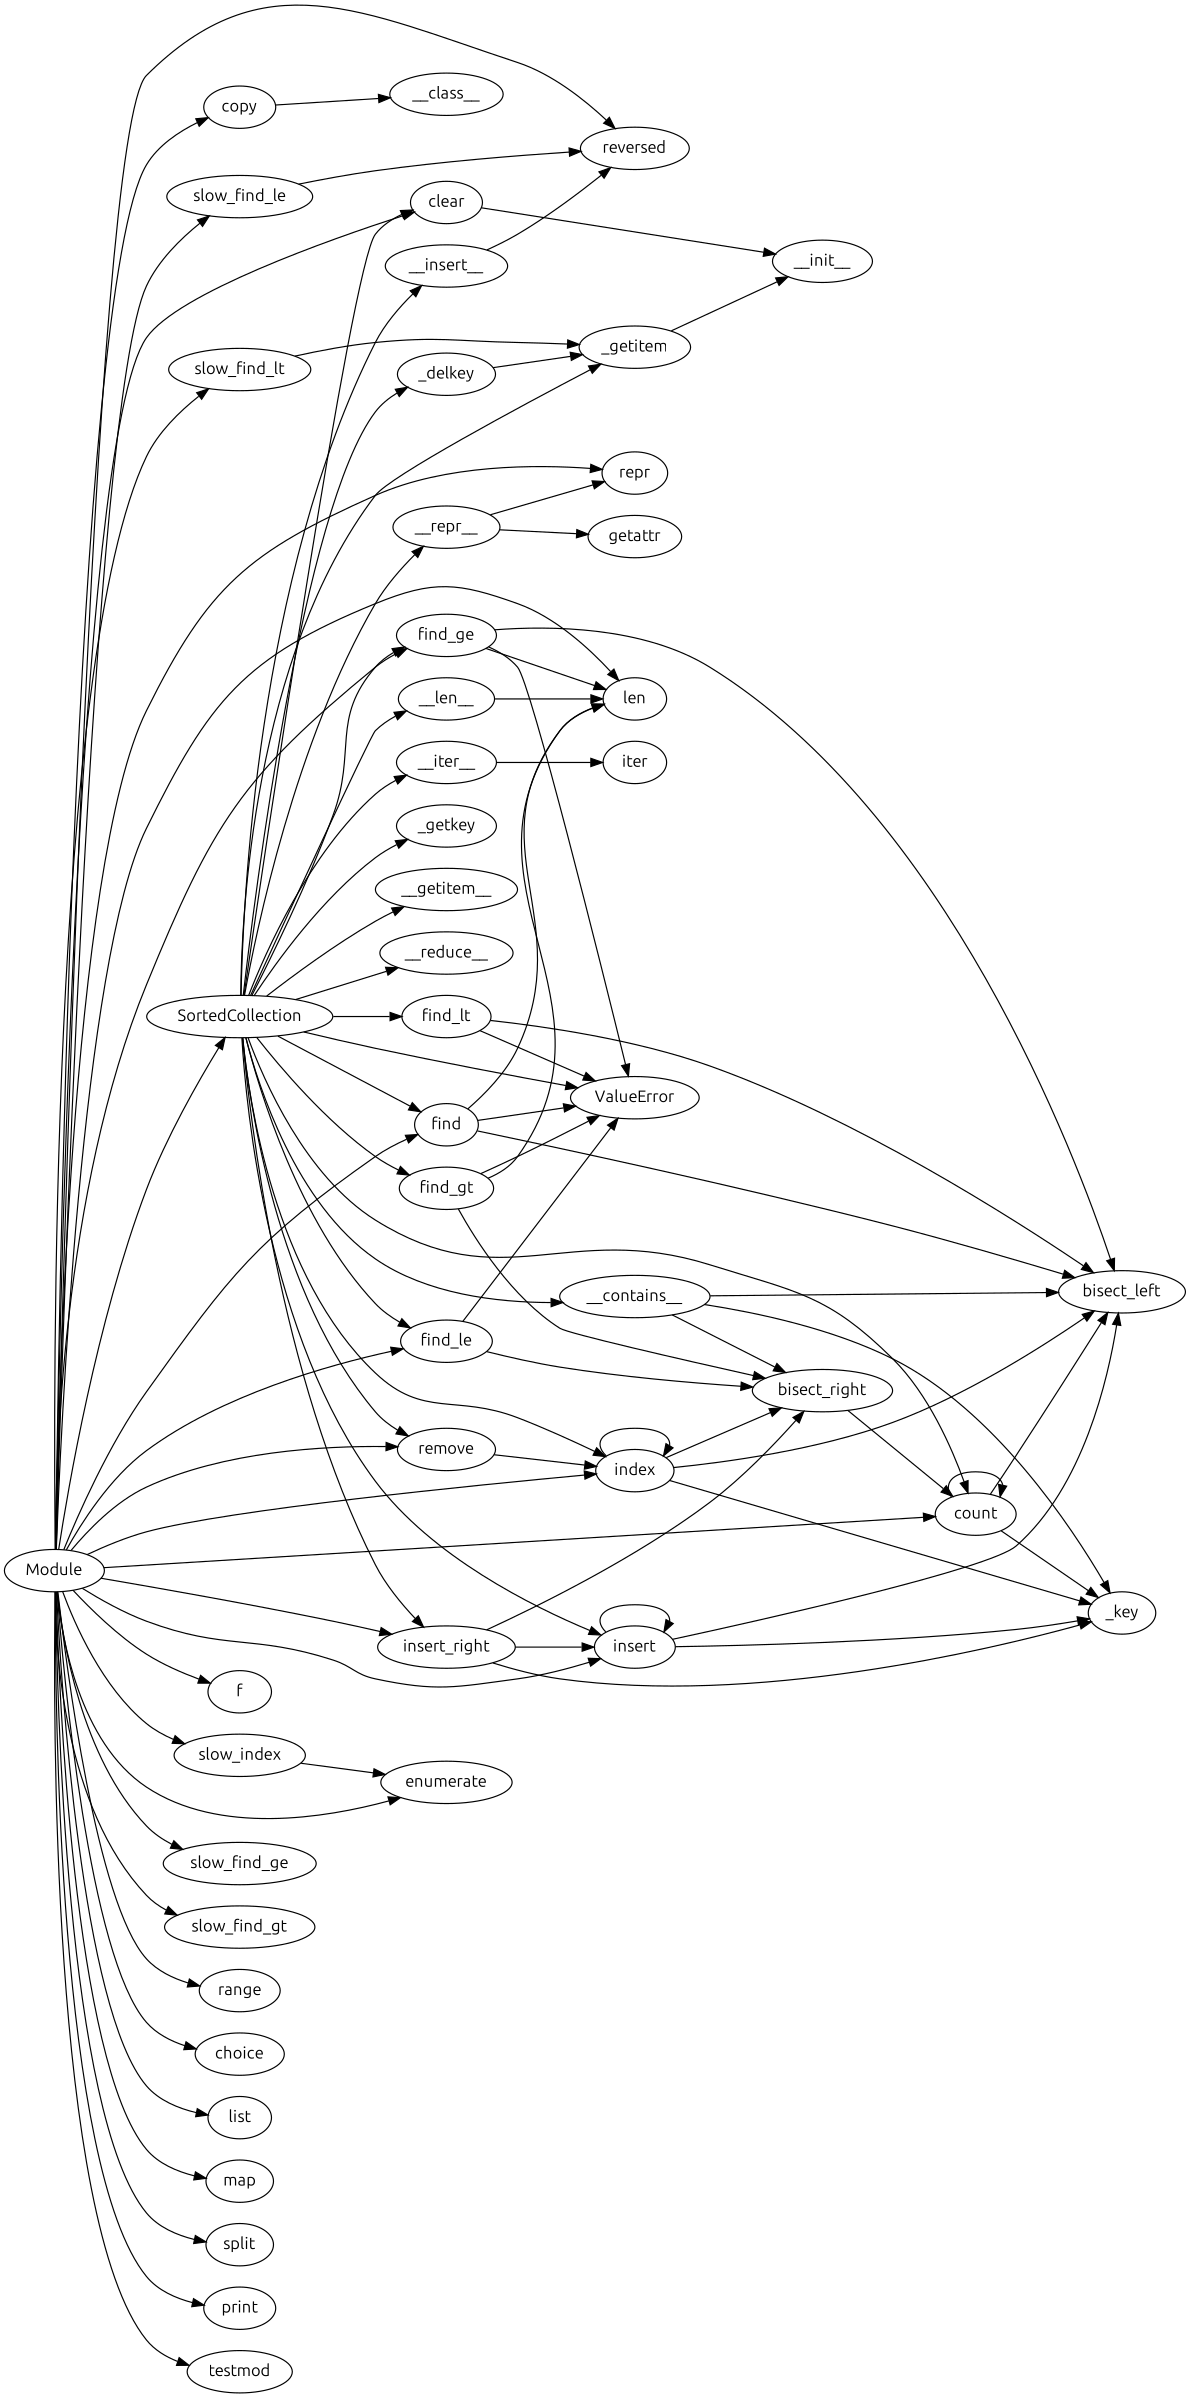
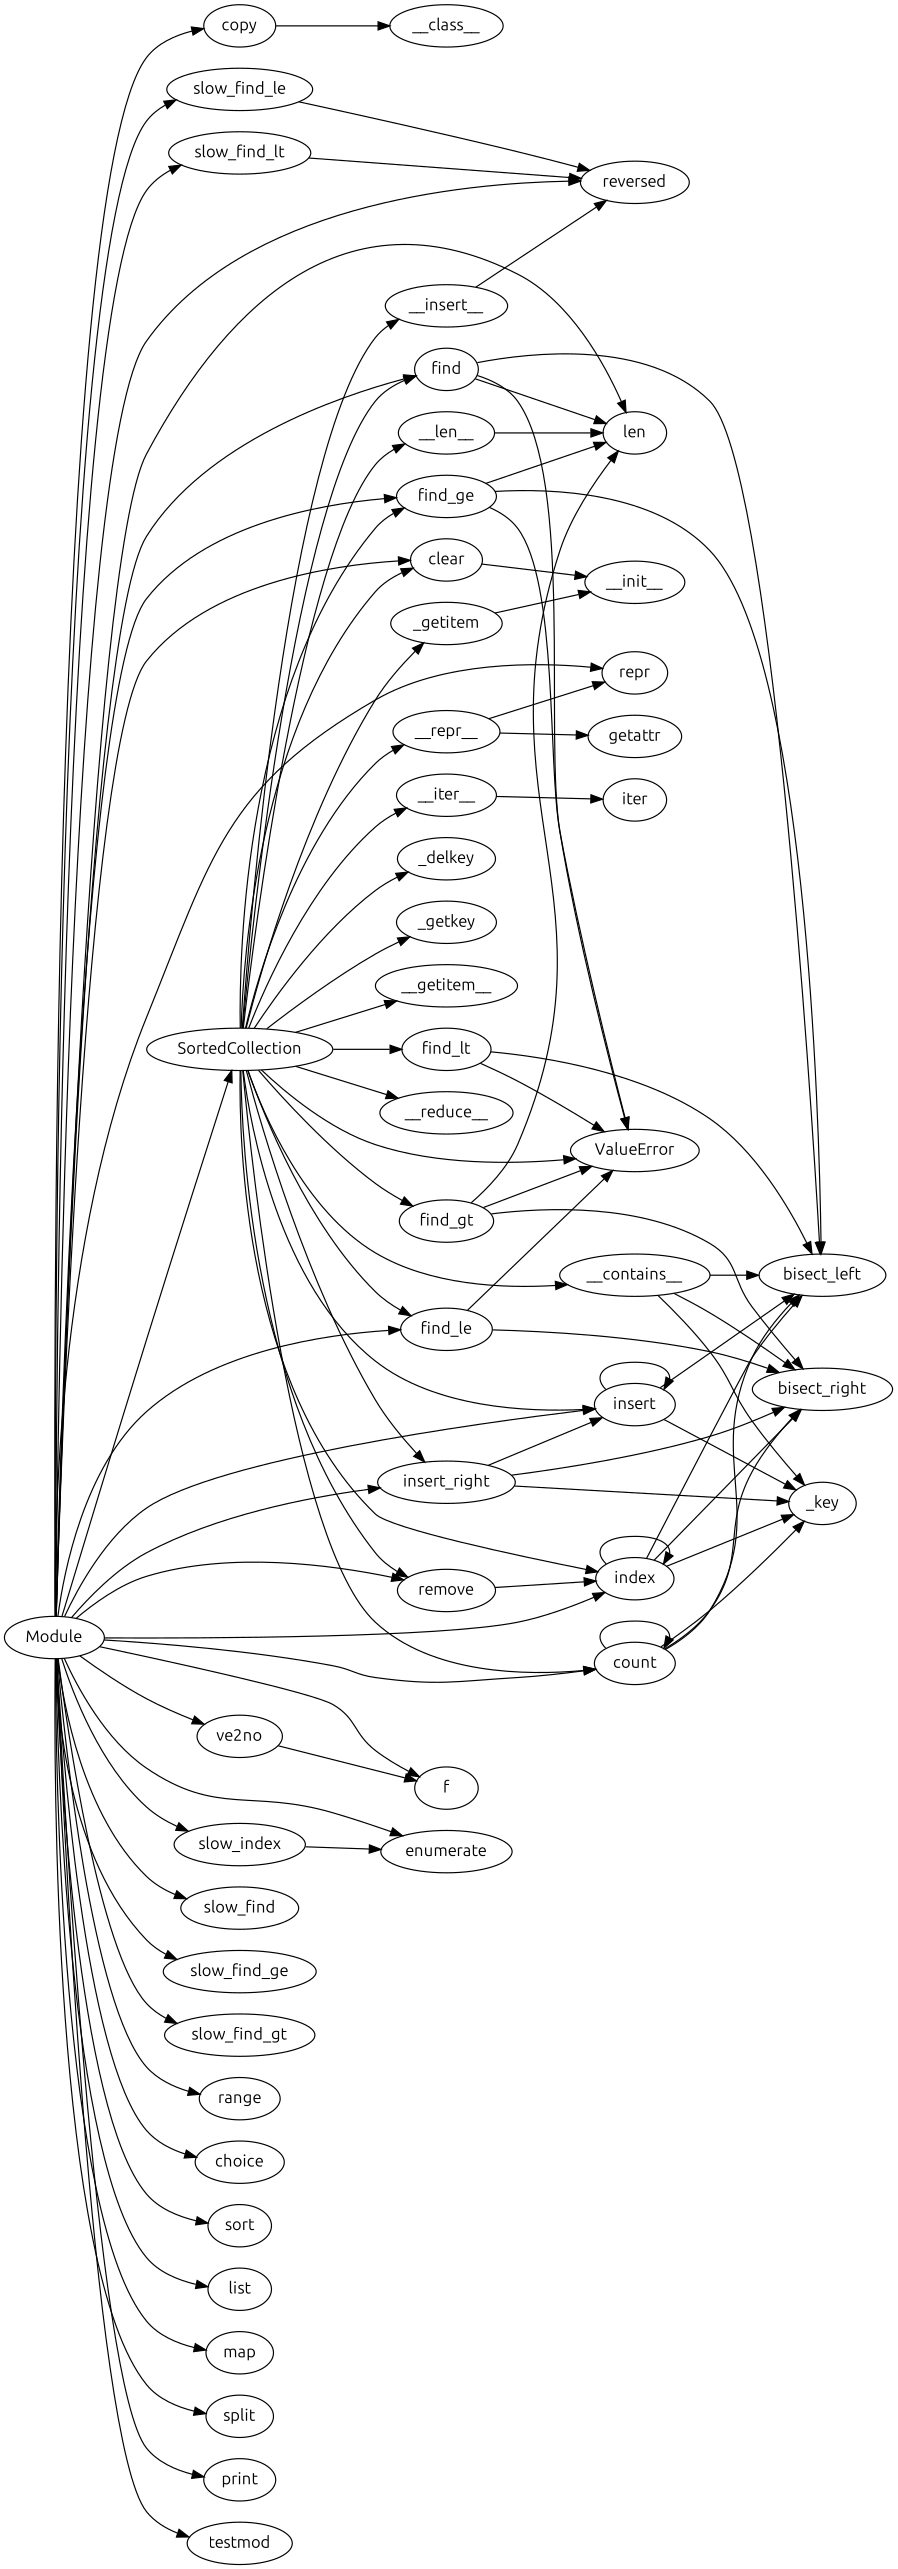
(430, 339) -> (439, 168)
(532, 362) -> none
(896, 1450) -> (743, 1492)
none -> (240, 1736)
none -> (240, 1908)
none -> (240, 2226)
